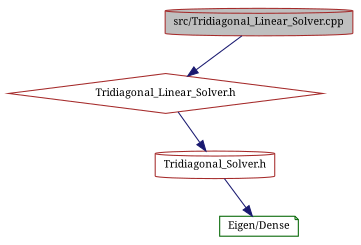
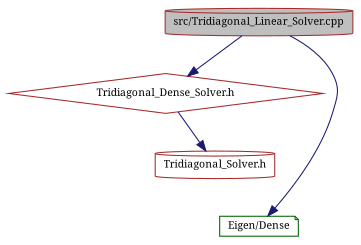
(166, 93) -> (166, 93)
(235, 193) -> (330, 119)
